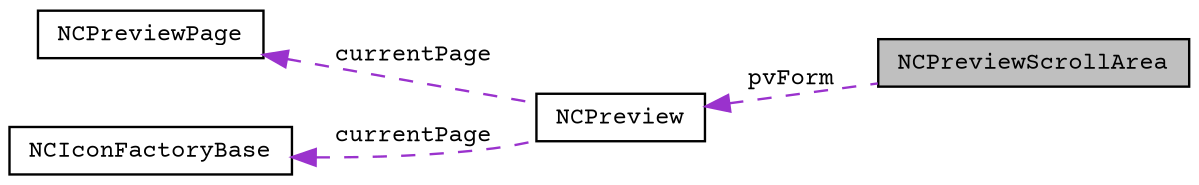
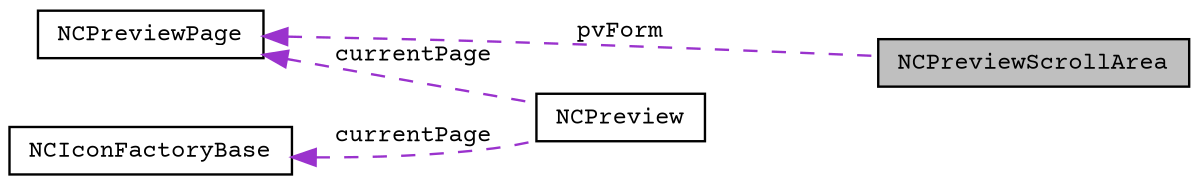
(804, 93) -> (583, 44)
